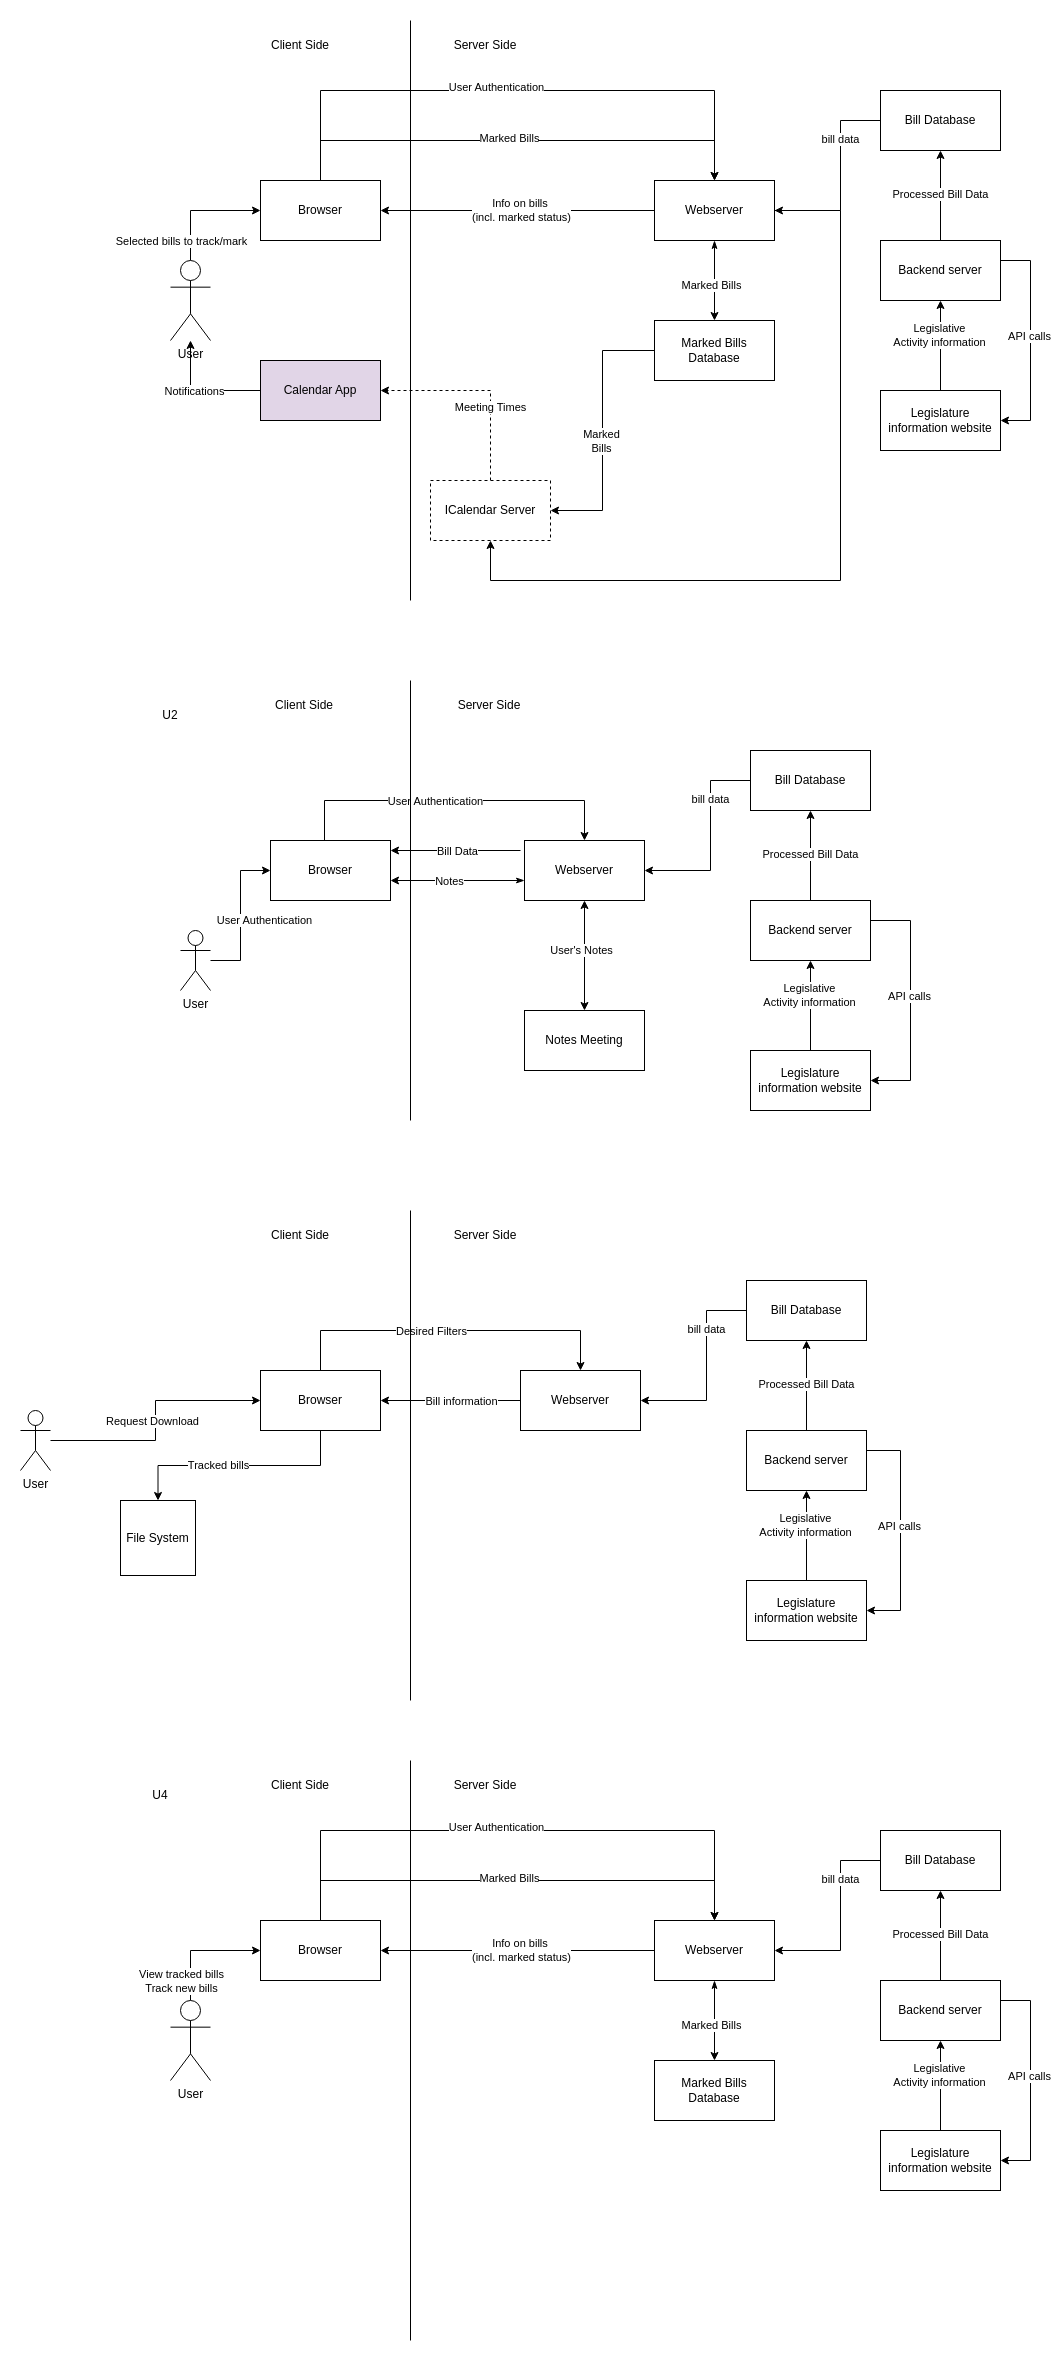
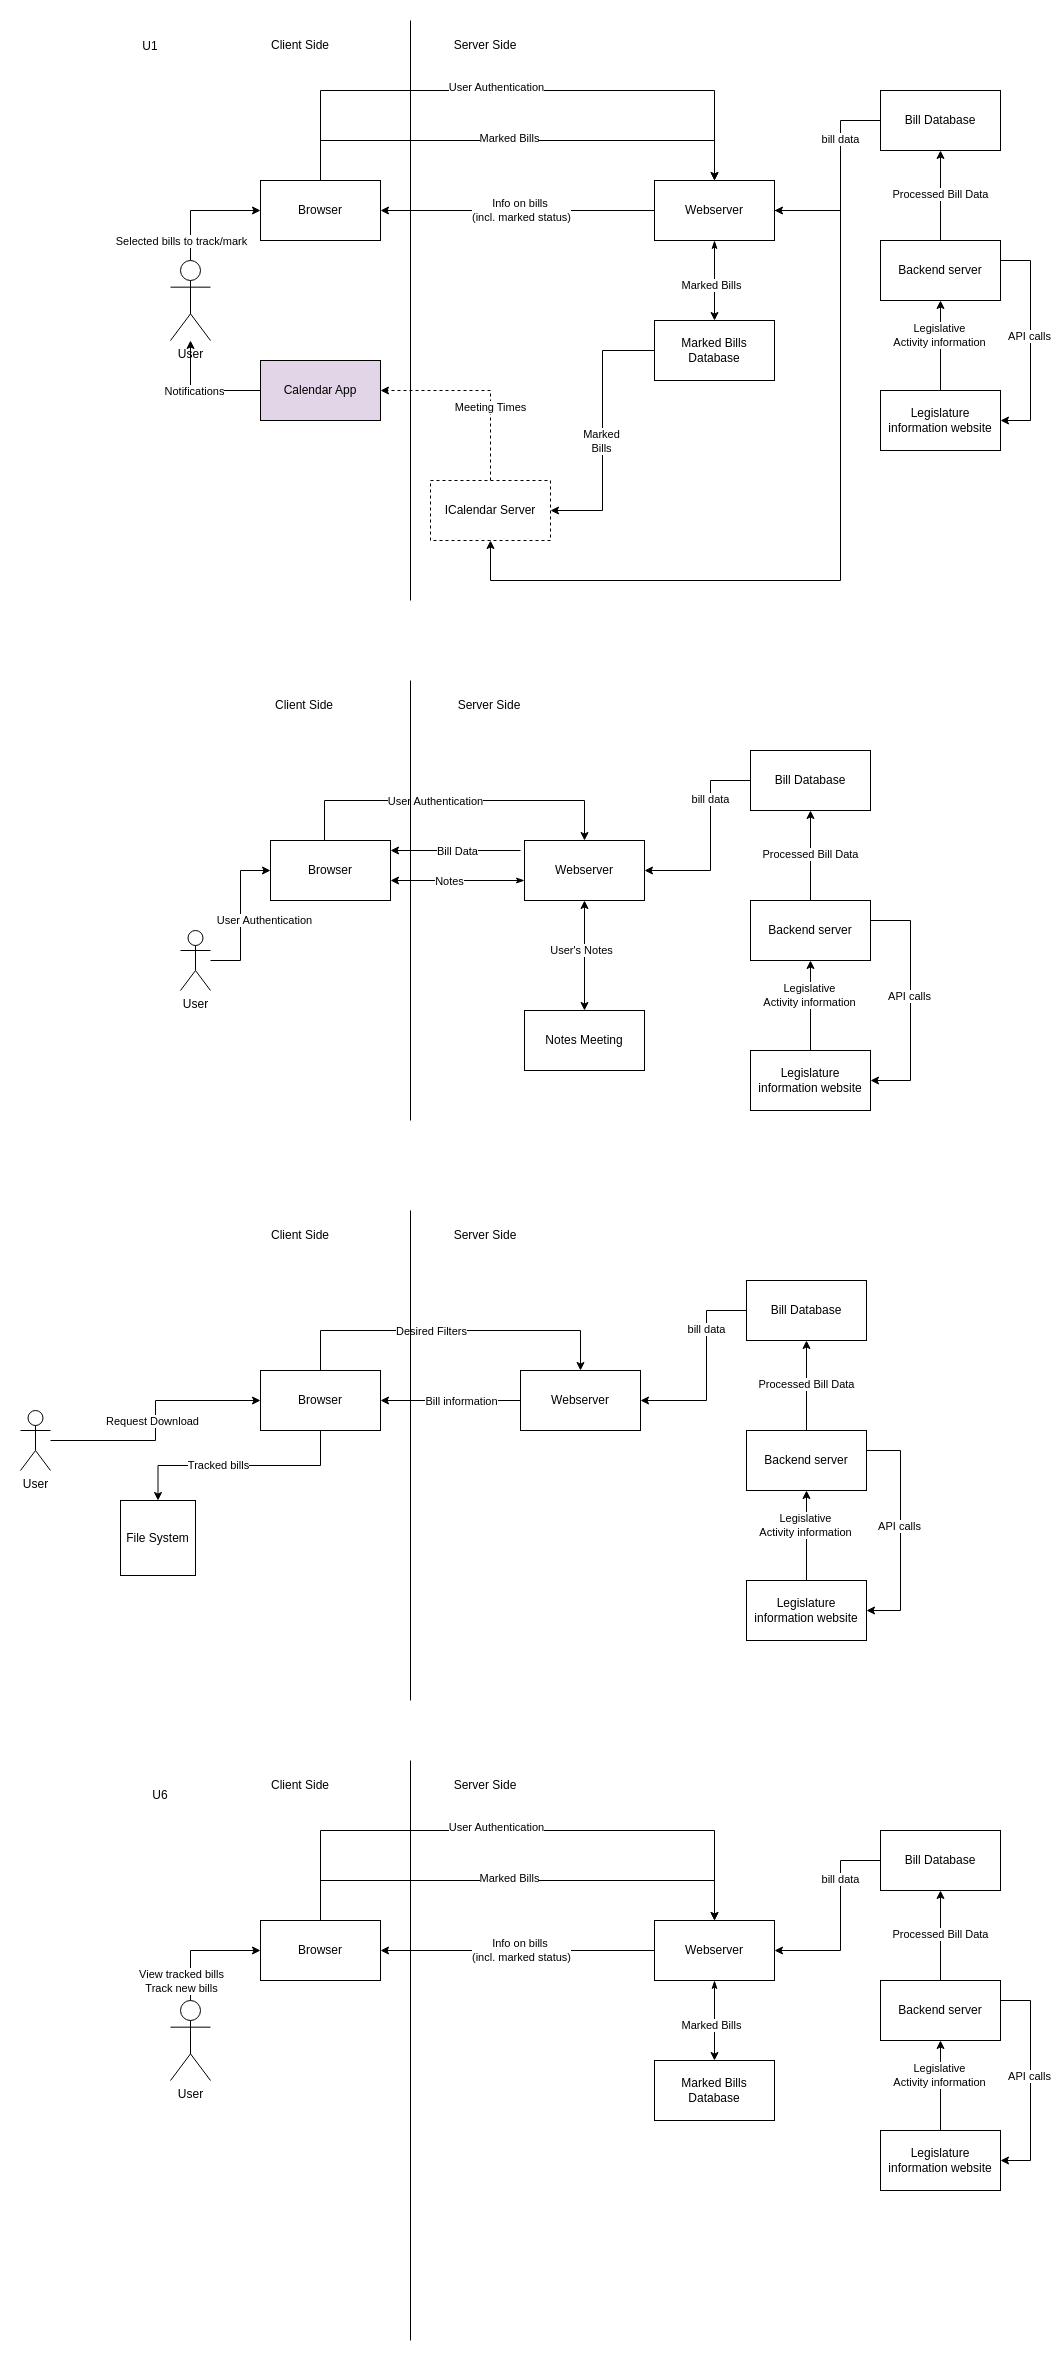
none -> (151, 47)
(171, 716) -> none
(161, 1796) -> (161, 1796)
